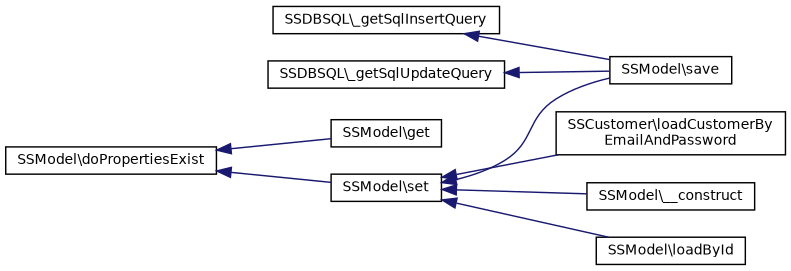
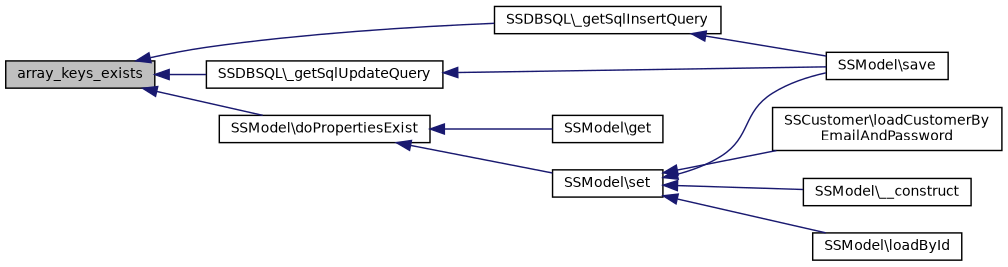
none -> (80, 75)
